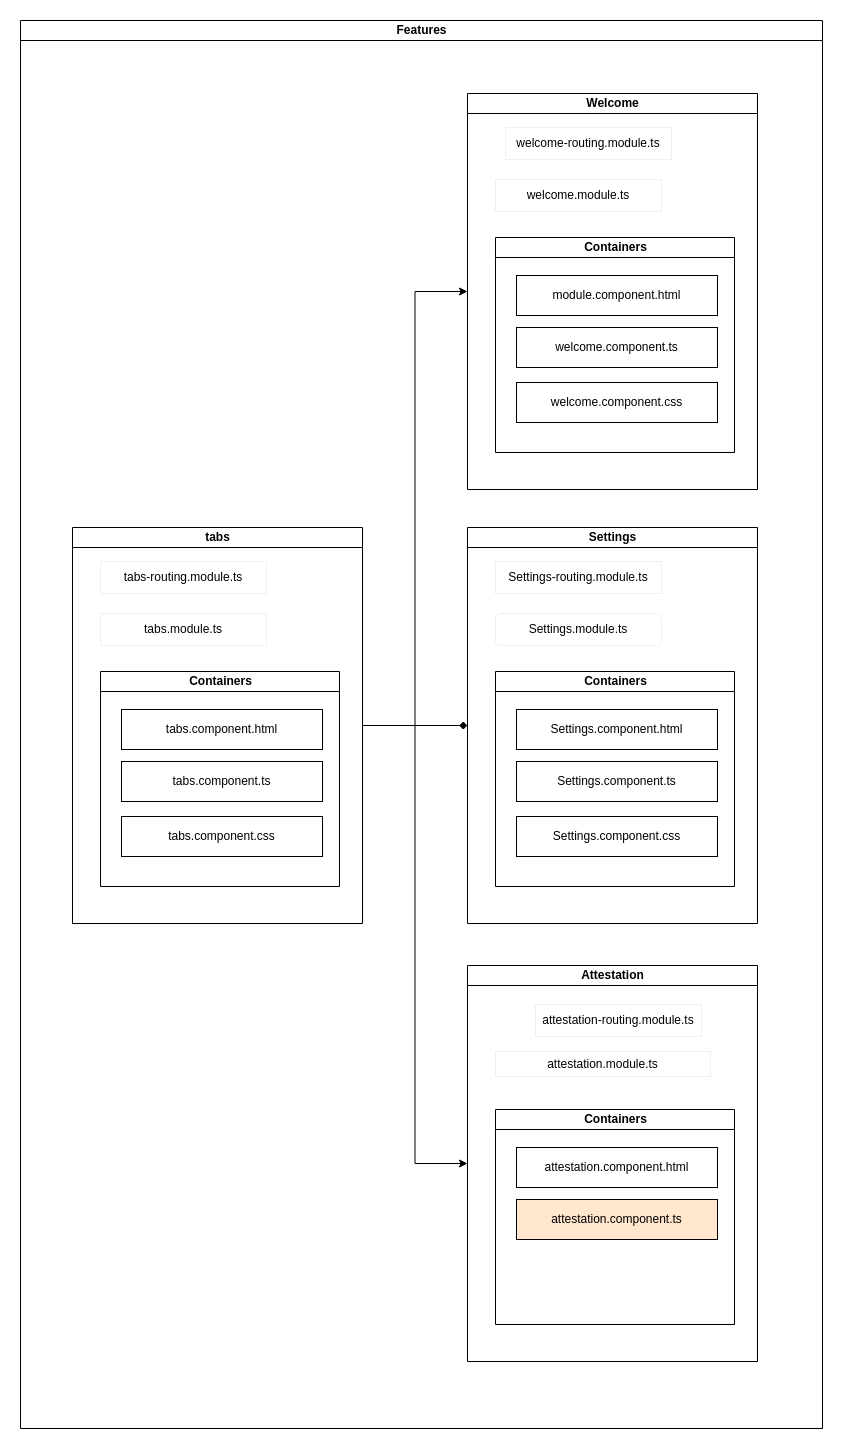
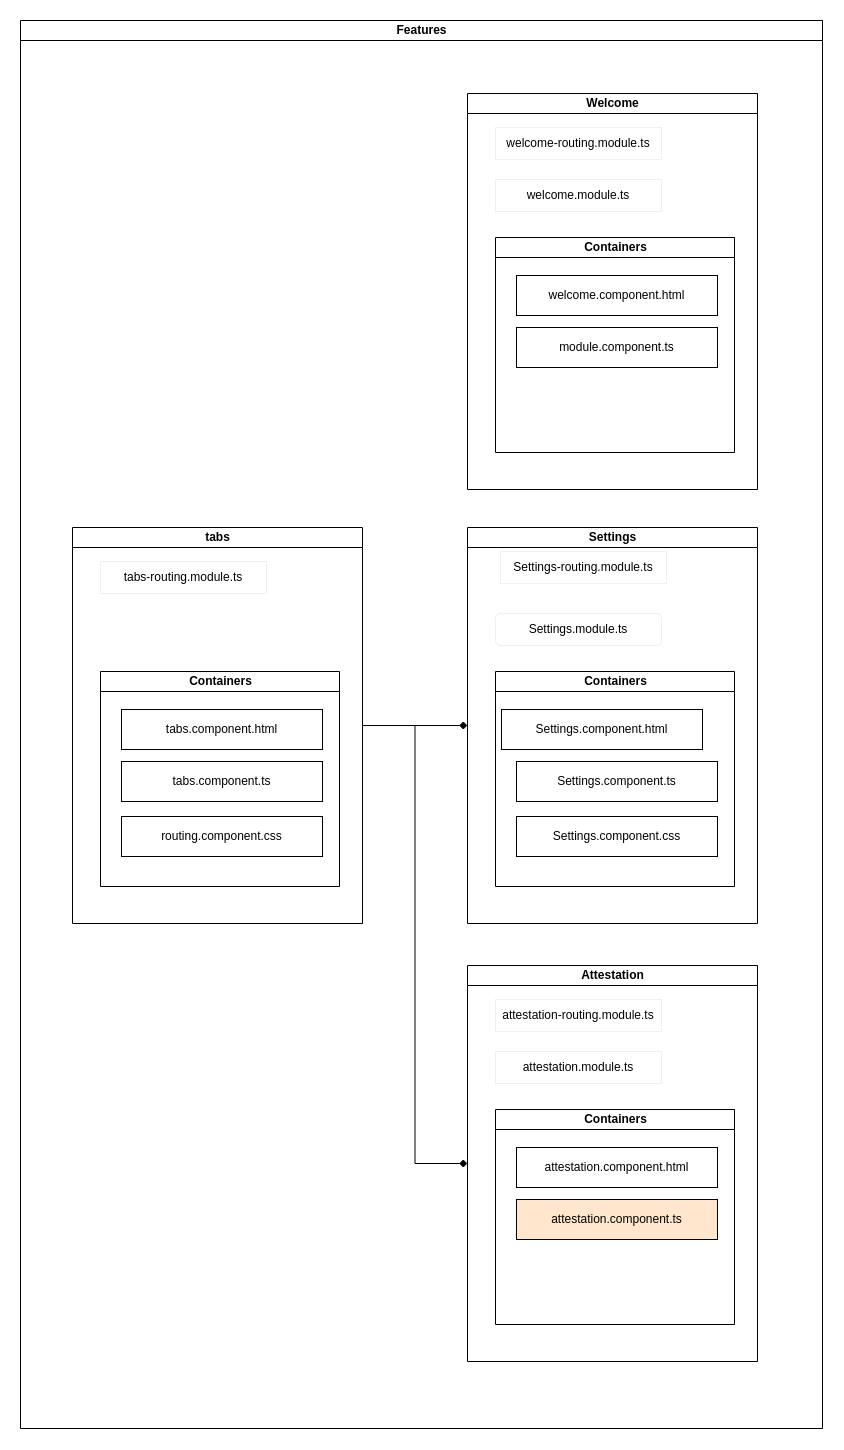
(589, 144) -> (579, 144)
(617, 296) -> (617, 296)
(617, 348) -> (617, 348)
(617, 403) -> none
(415, 485) -> none
(579, 578) -> (584, 568)
(184, 630) -> none
(617, 730) -> (602, 730)
(222, 837) -> (222, 837)
(619, 1021) -> (579, 1016)
(603, 1064) -> (579, 1068)
(459, 1164) -> (458, 1164)
